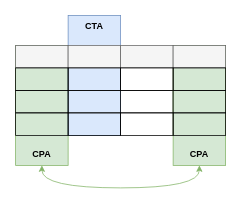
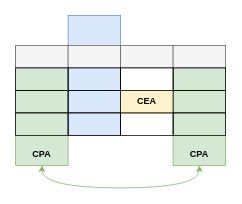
(94, 27) -> none
none -> (147, 102)
